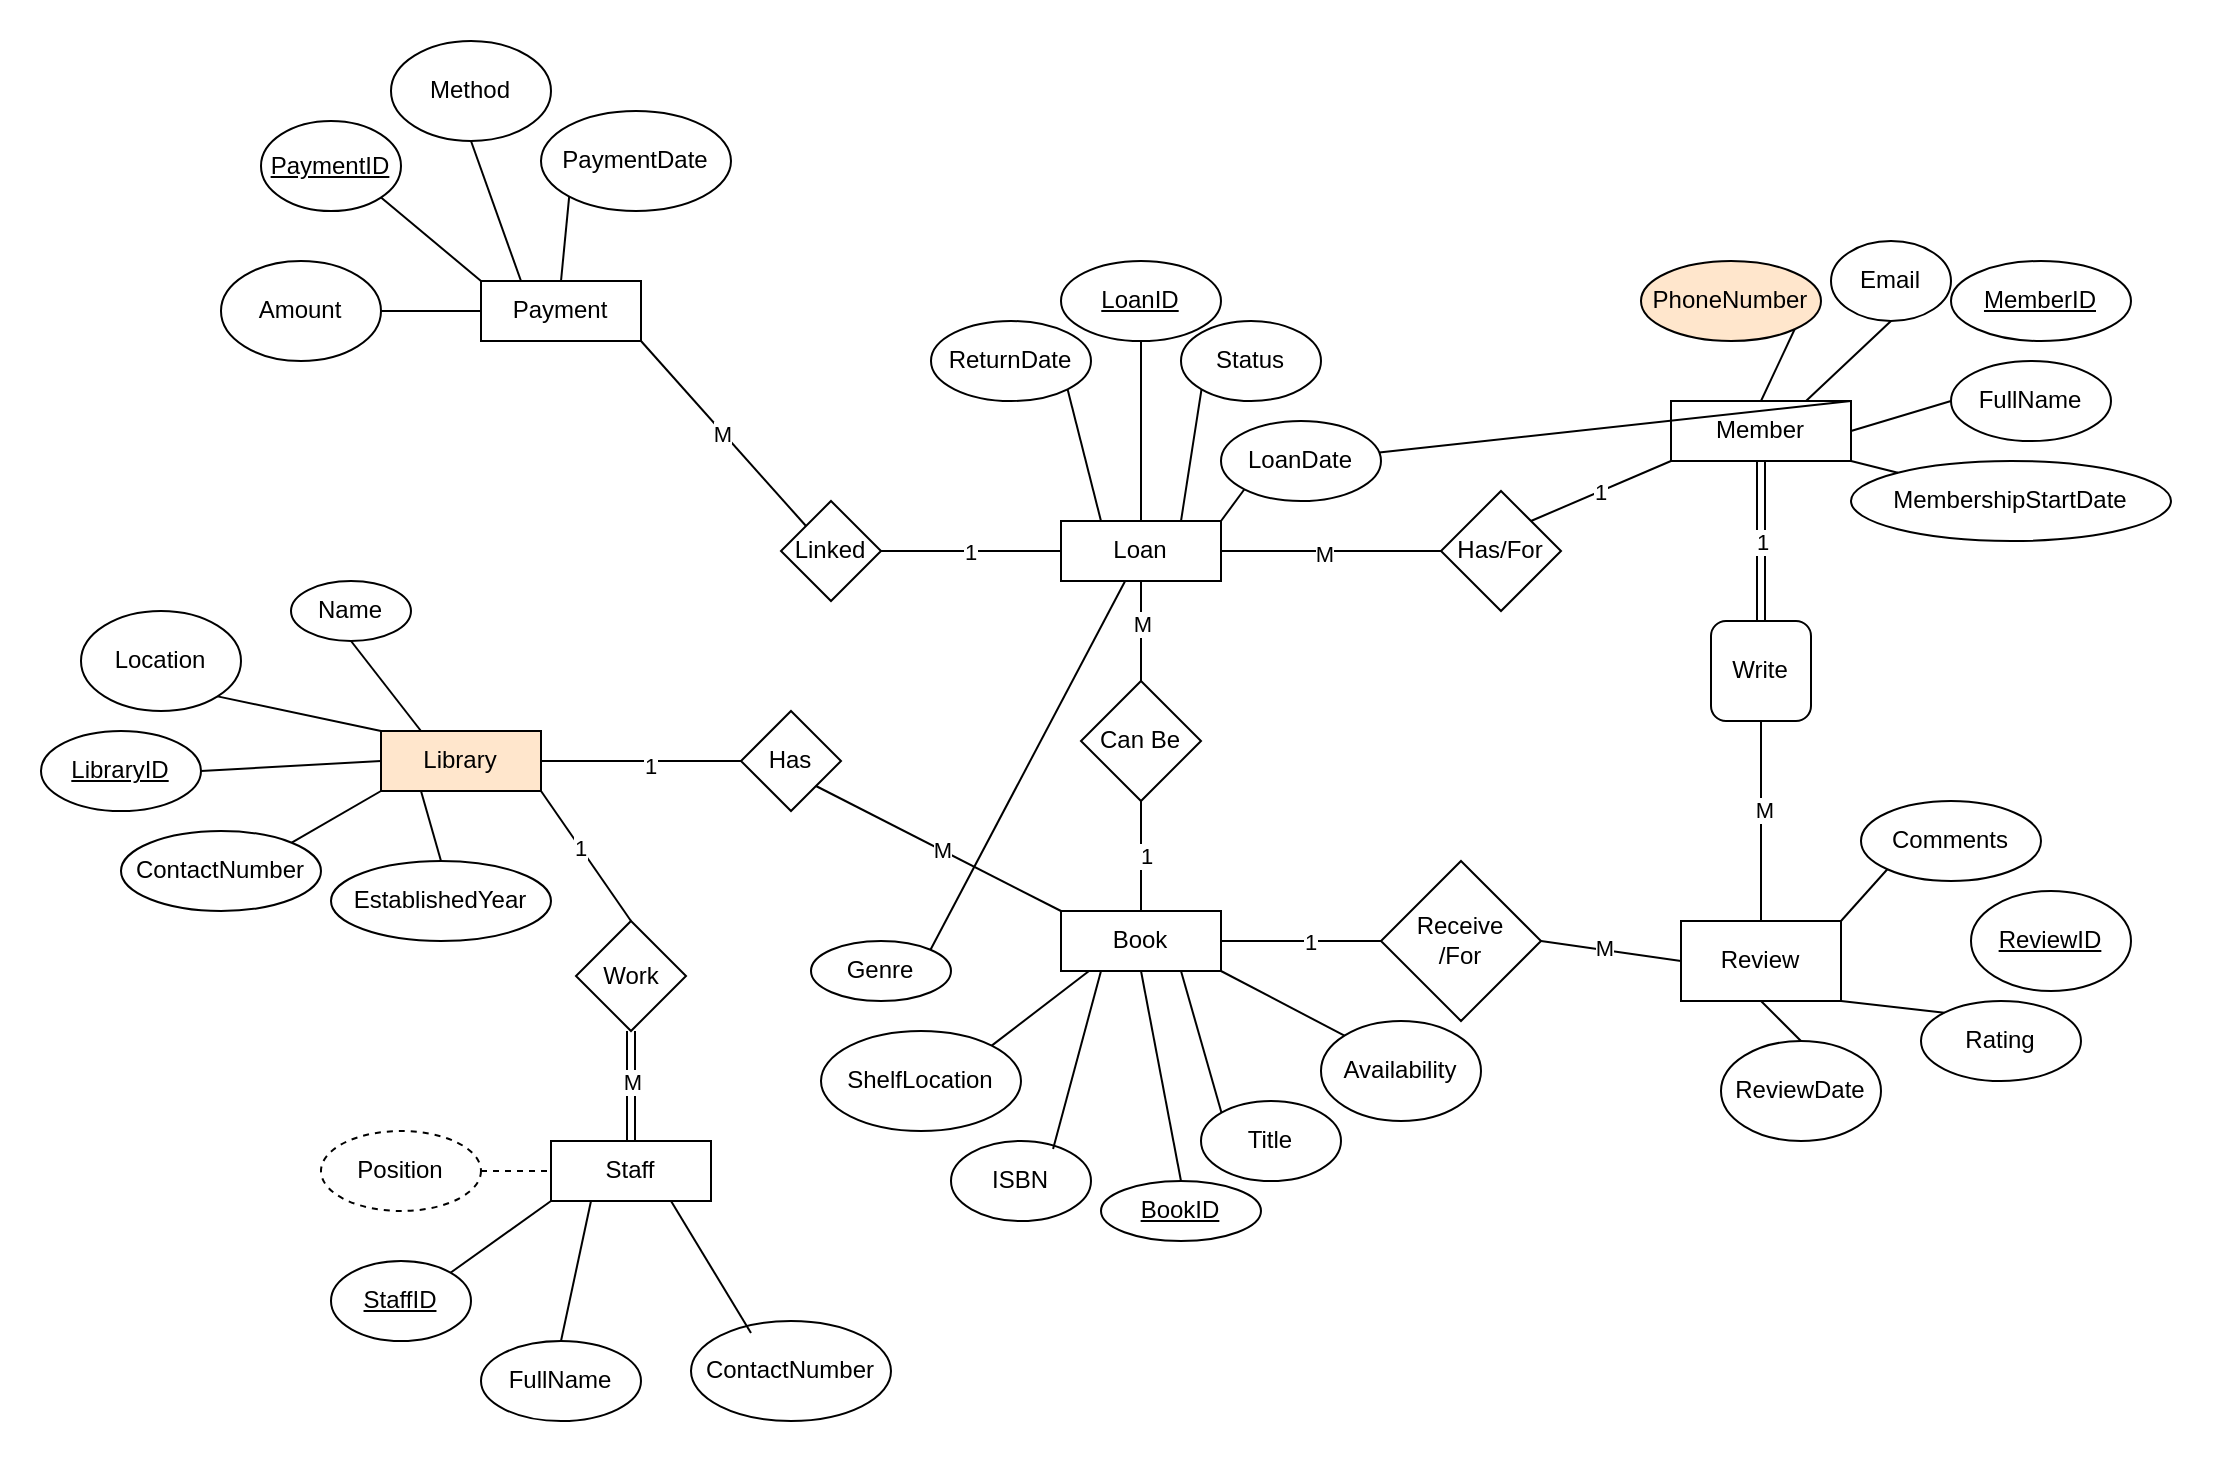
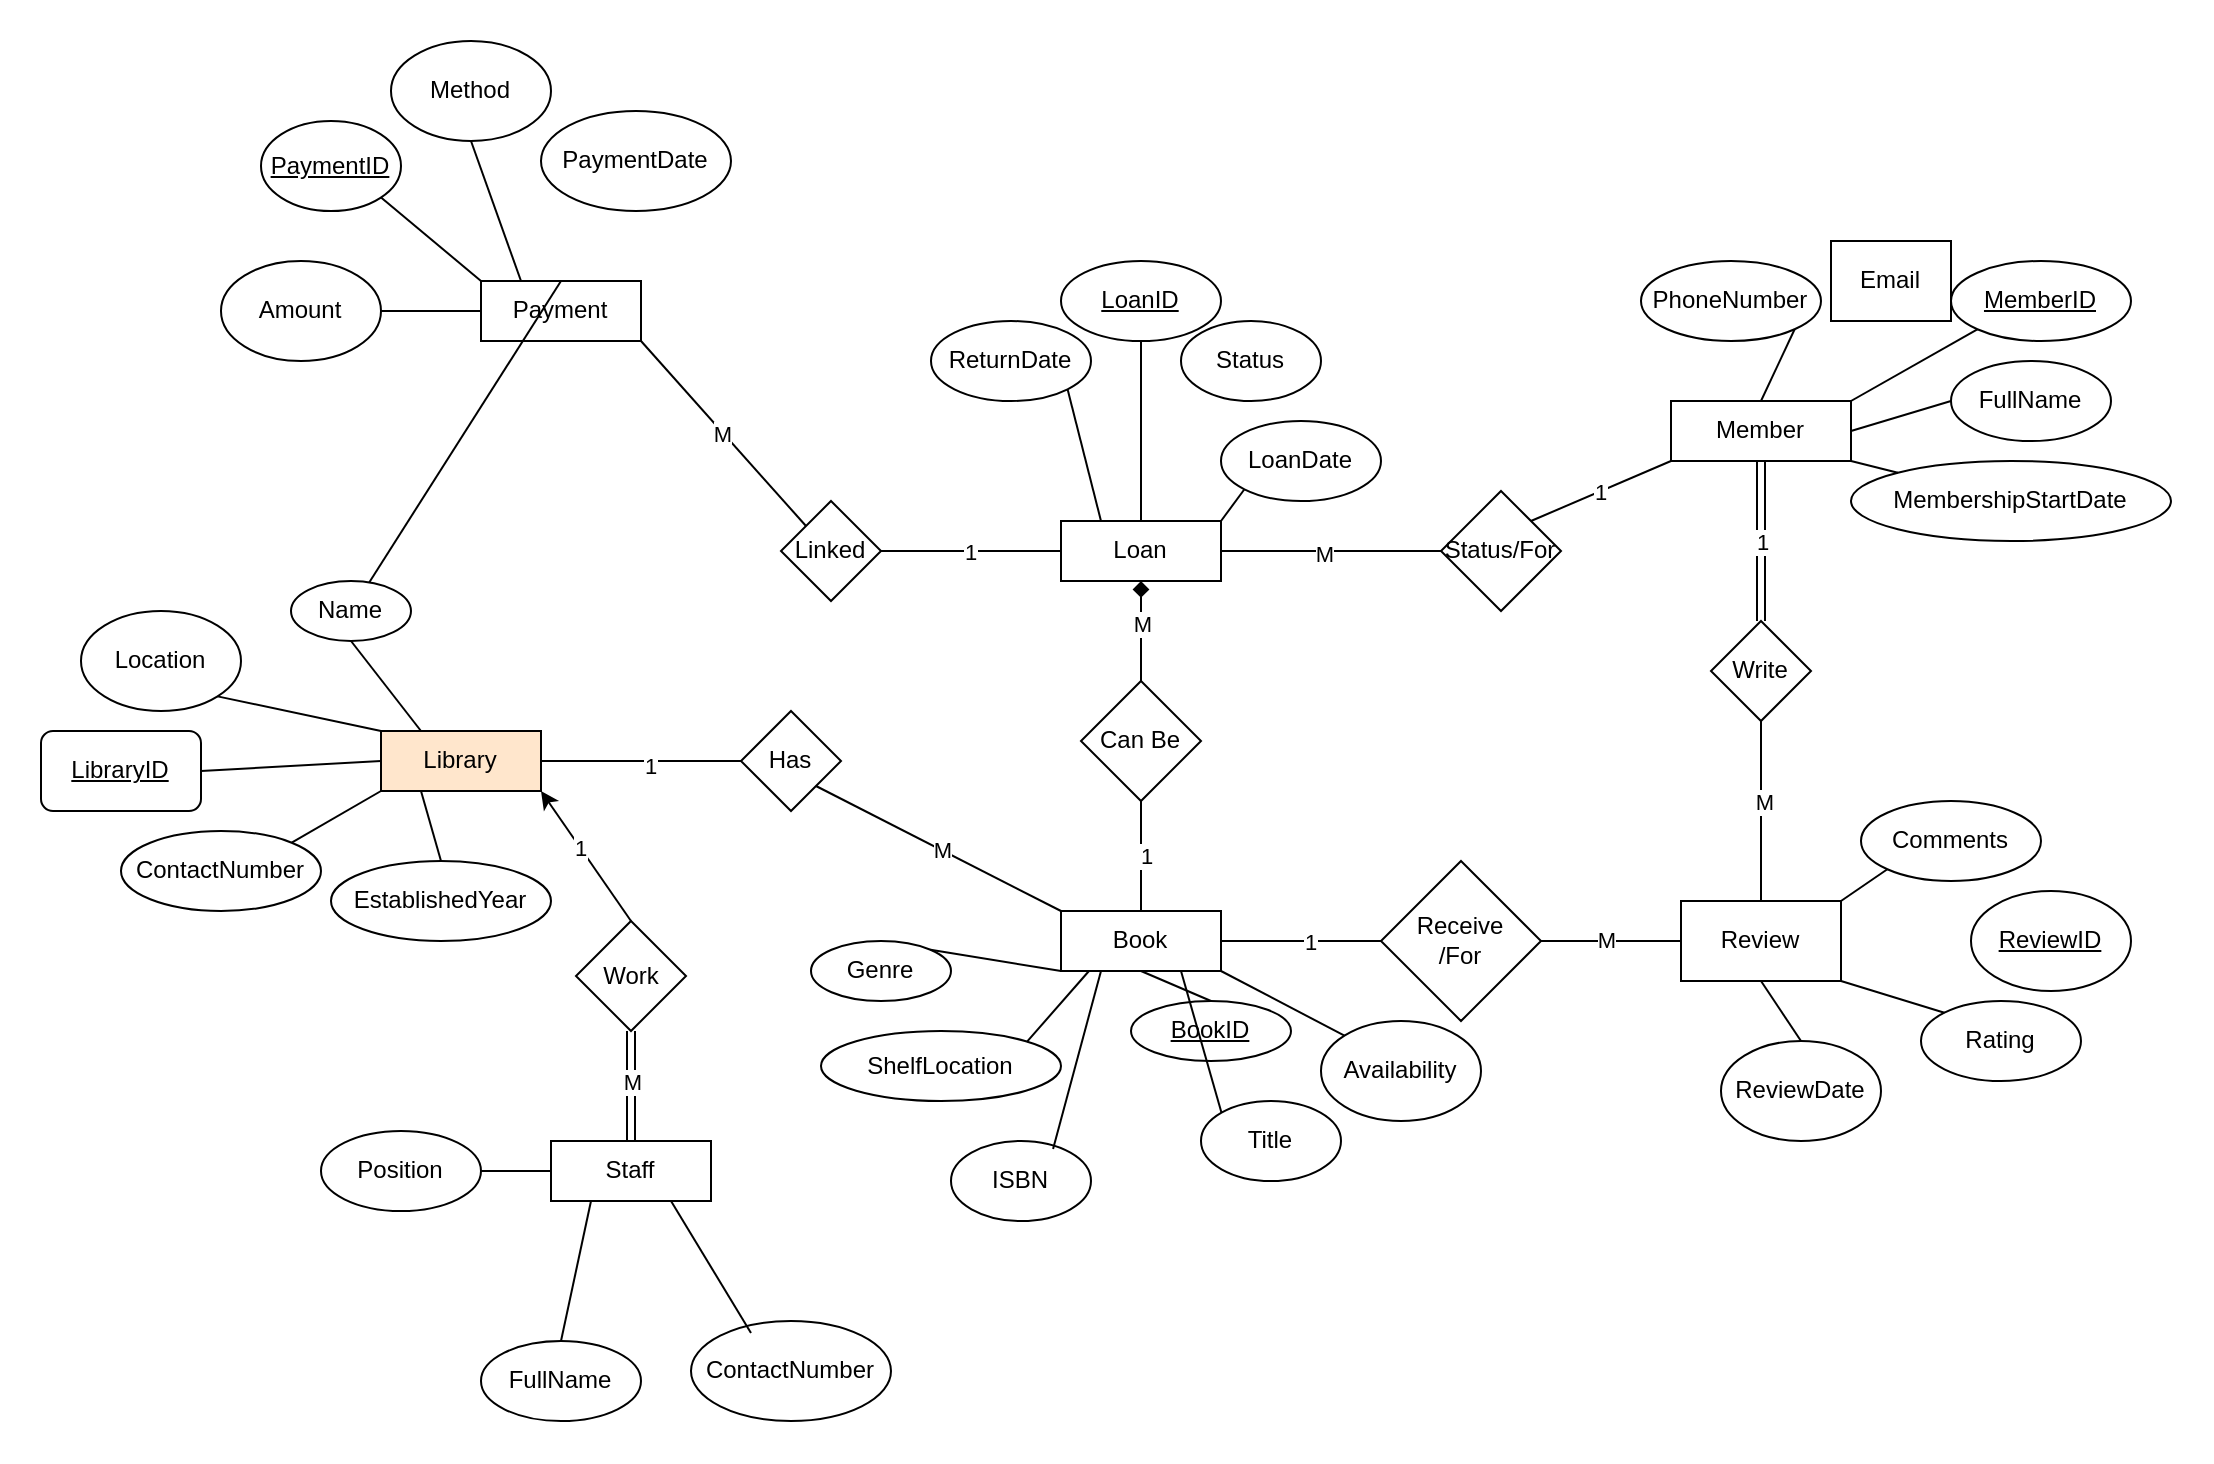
(565, 239) -> (465, 431)
(1891, 281) -> (1891, 281)
(1731, 301) -> (1731, 301)
(1849, 361) -> none
(1615, 427) -> (1914, 365)
(1191, 456) -> none
(1501, 551) -> (1501, 551)
(1141, 589) -> (1141, 597)
(1761, 671) -> (1761, 671)
(1028, 766) -> (996, 960)
(121, 771) -> (121, 771)
(546, 798) -> (549, 802)
(1761, 961) -> (1761, 941)
(921, 1081) -> (941, 1066)
(401, 1171) -> (401, 1171)
(518, 1171) -> (518, 1171)
(1181, 1211) -> (1211, 1031)
(500, 1237) -> none
(401, 1301) -> none
